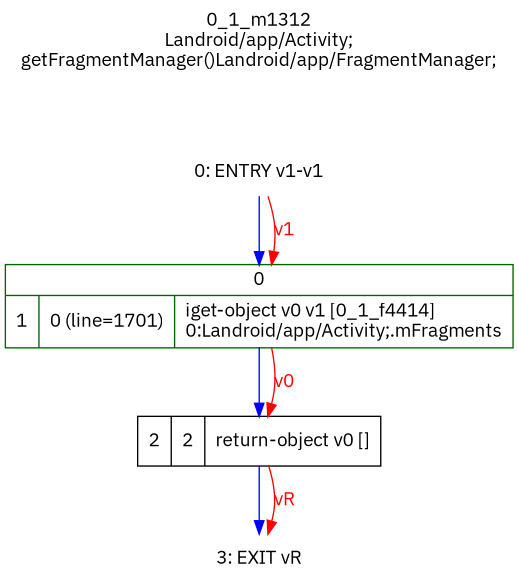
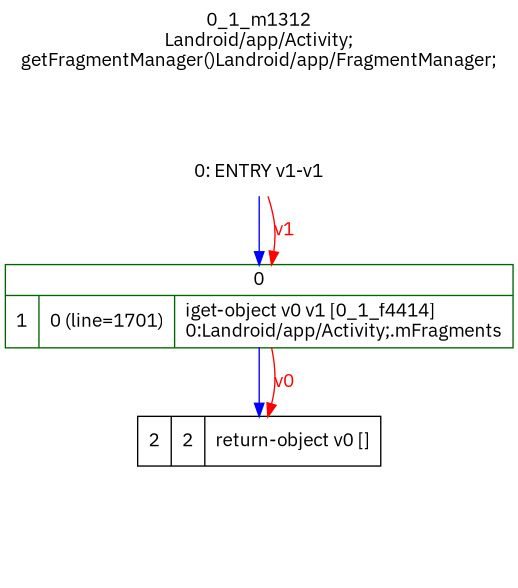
(259, 559) -> none
